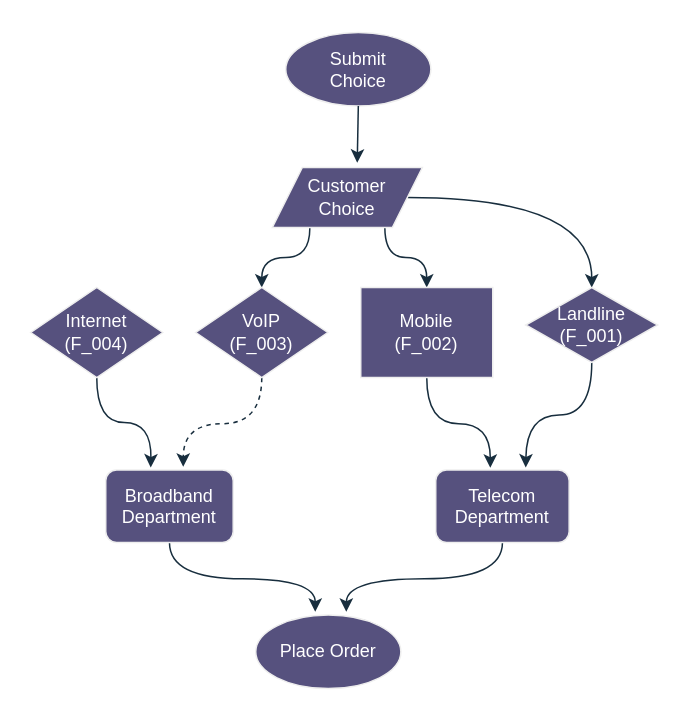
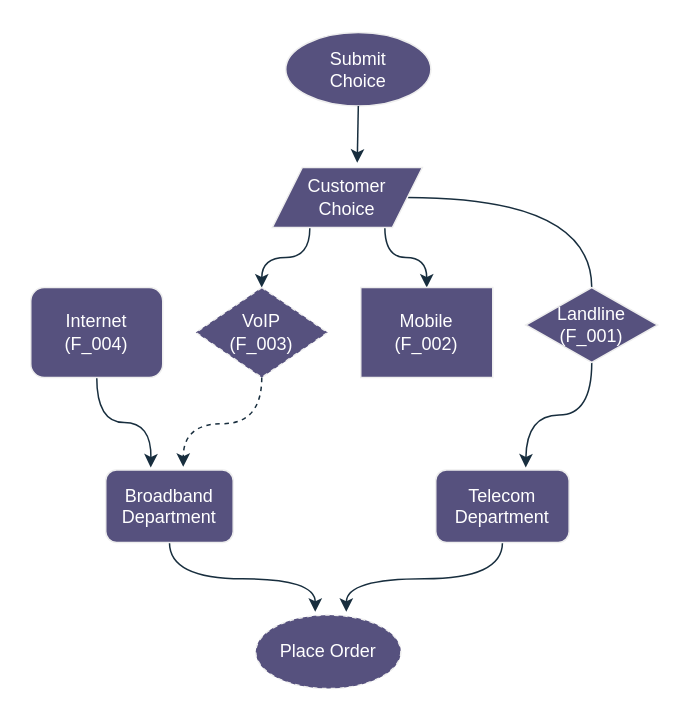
(548, 219) -> (551, 223)
(97, 332) -> (97, 332)
(262, 332) -> (262, 332)
(454, 423) -> none
(328, 652) -> (328, 652)
